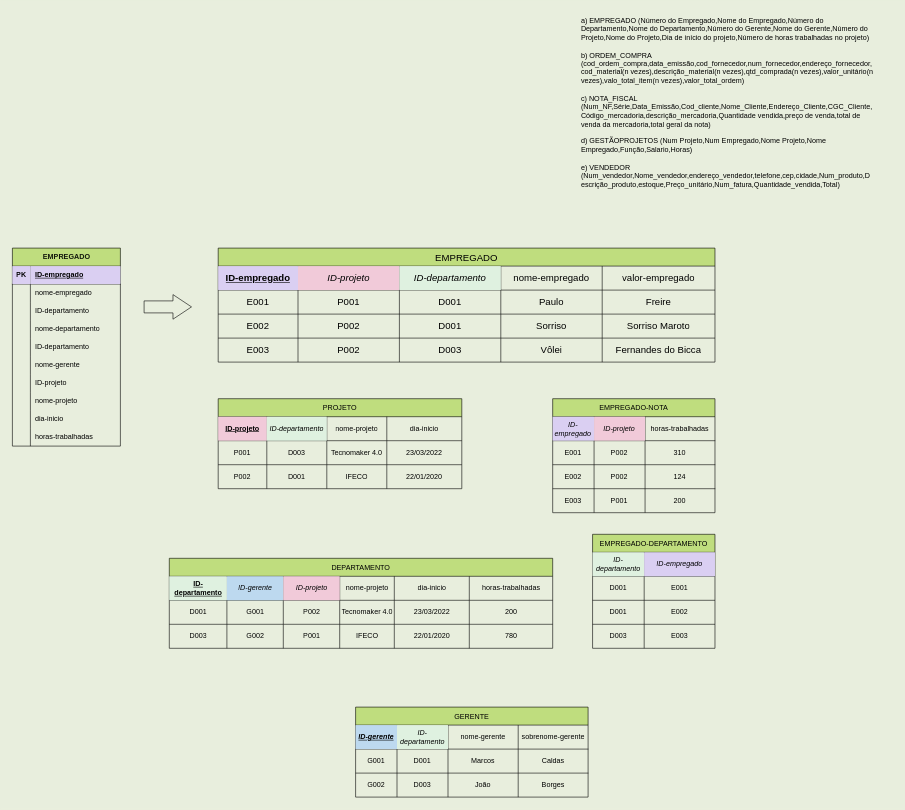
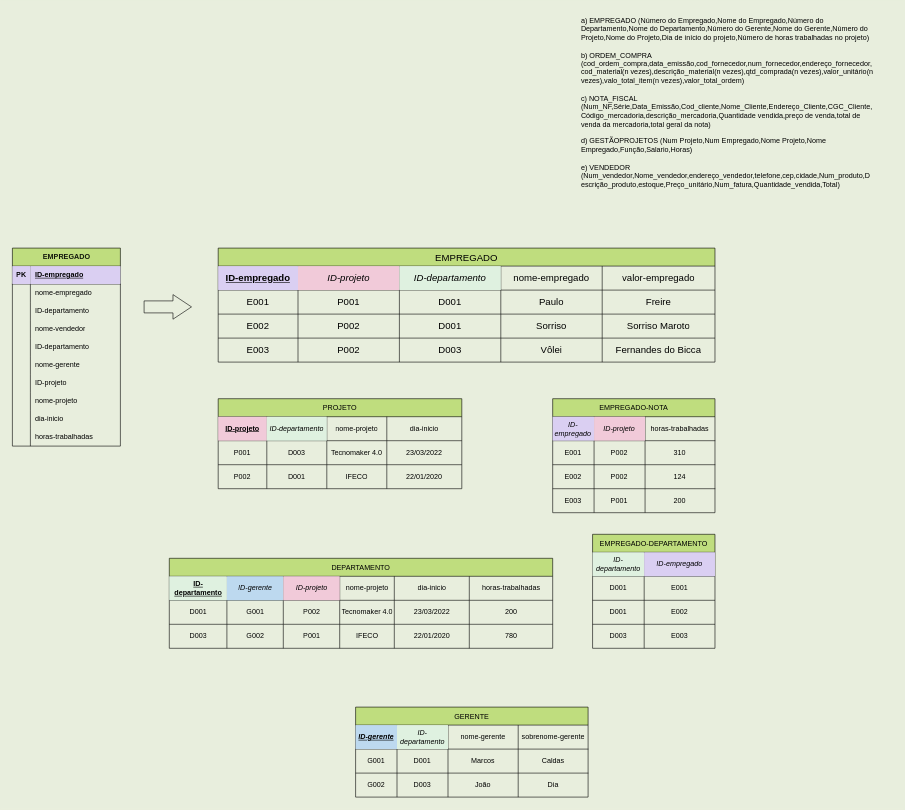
(69, 329) -> (61, 329)
(553, 785) -> (553, 785)
